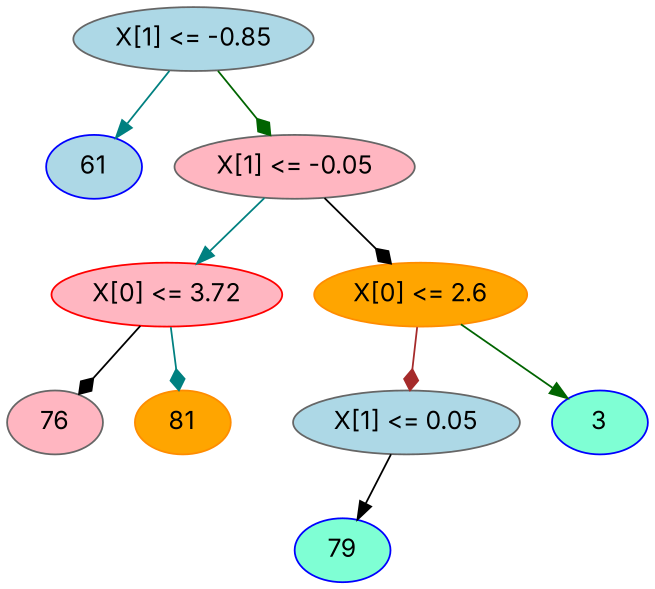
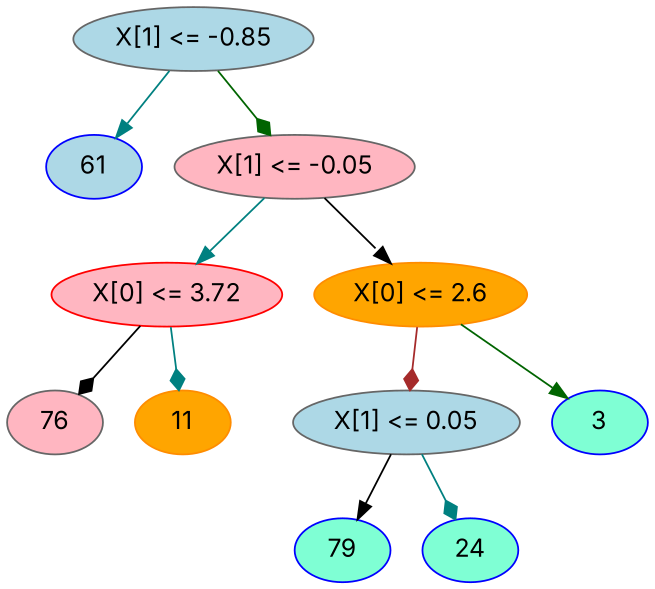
(350, 223) -> (350, 223)
(183, 422) -> (183, 422)
none -> (470, 550)
